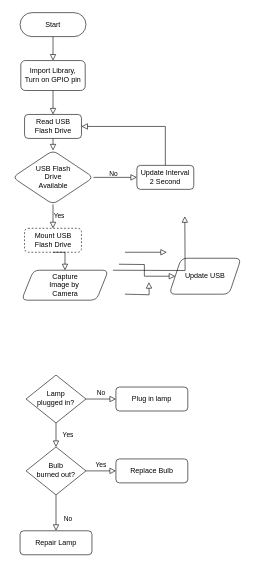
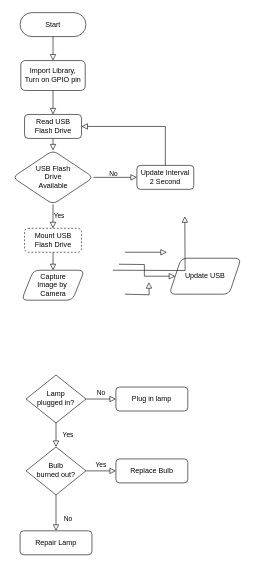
(65, 285) -> (53, 285)
